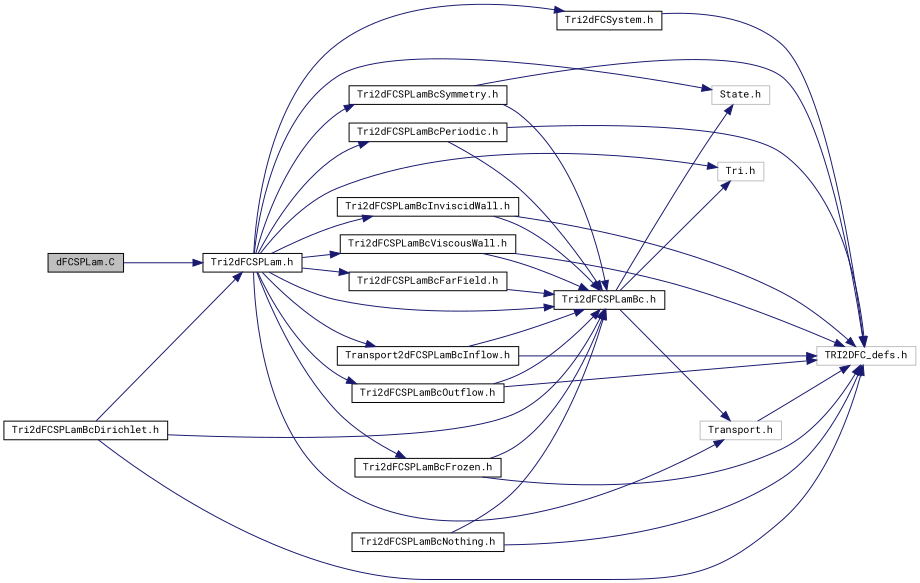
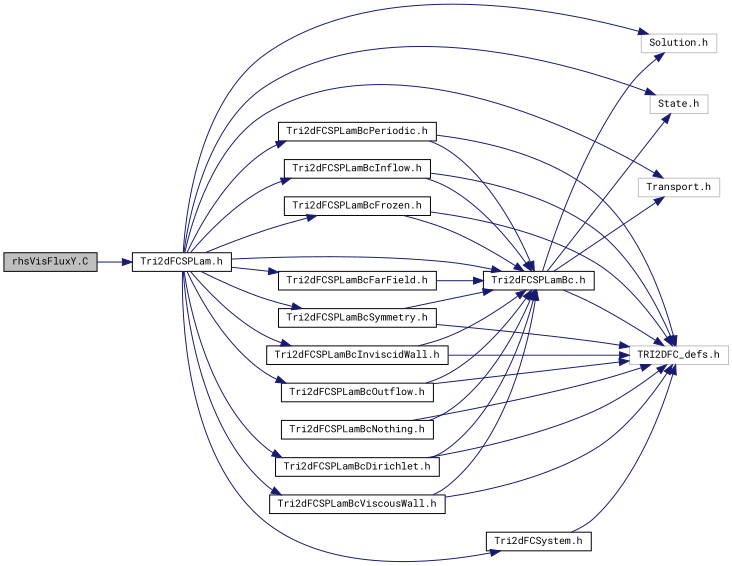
(741, 172) -> (679, 43)
(86, 263) -> (50, 262)
(166, 350) -> (212, 371)
(428, 356) -> (357, 169)
(800, 396) -> (611, 313)
